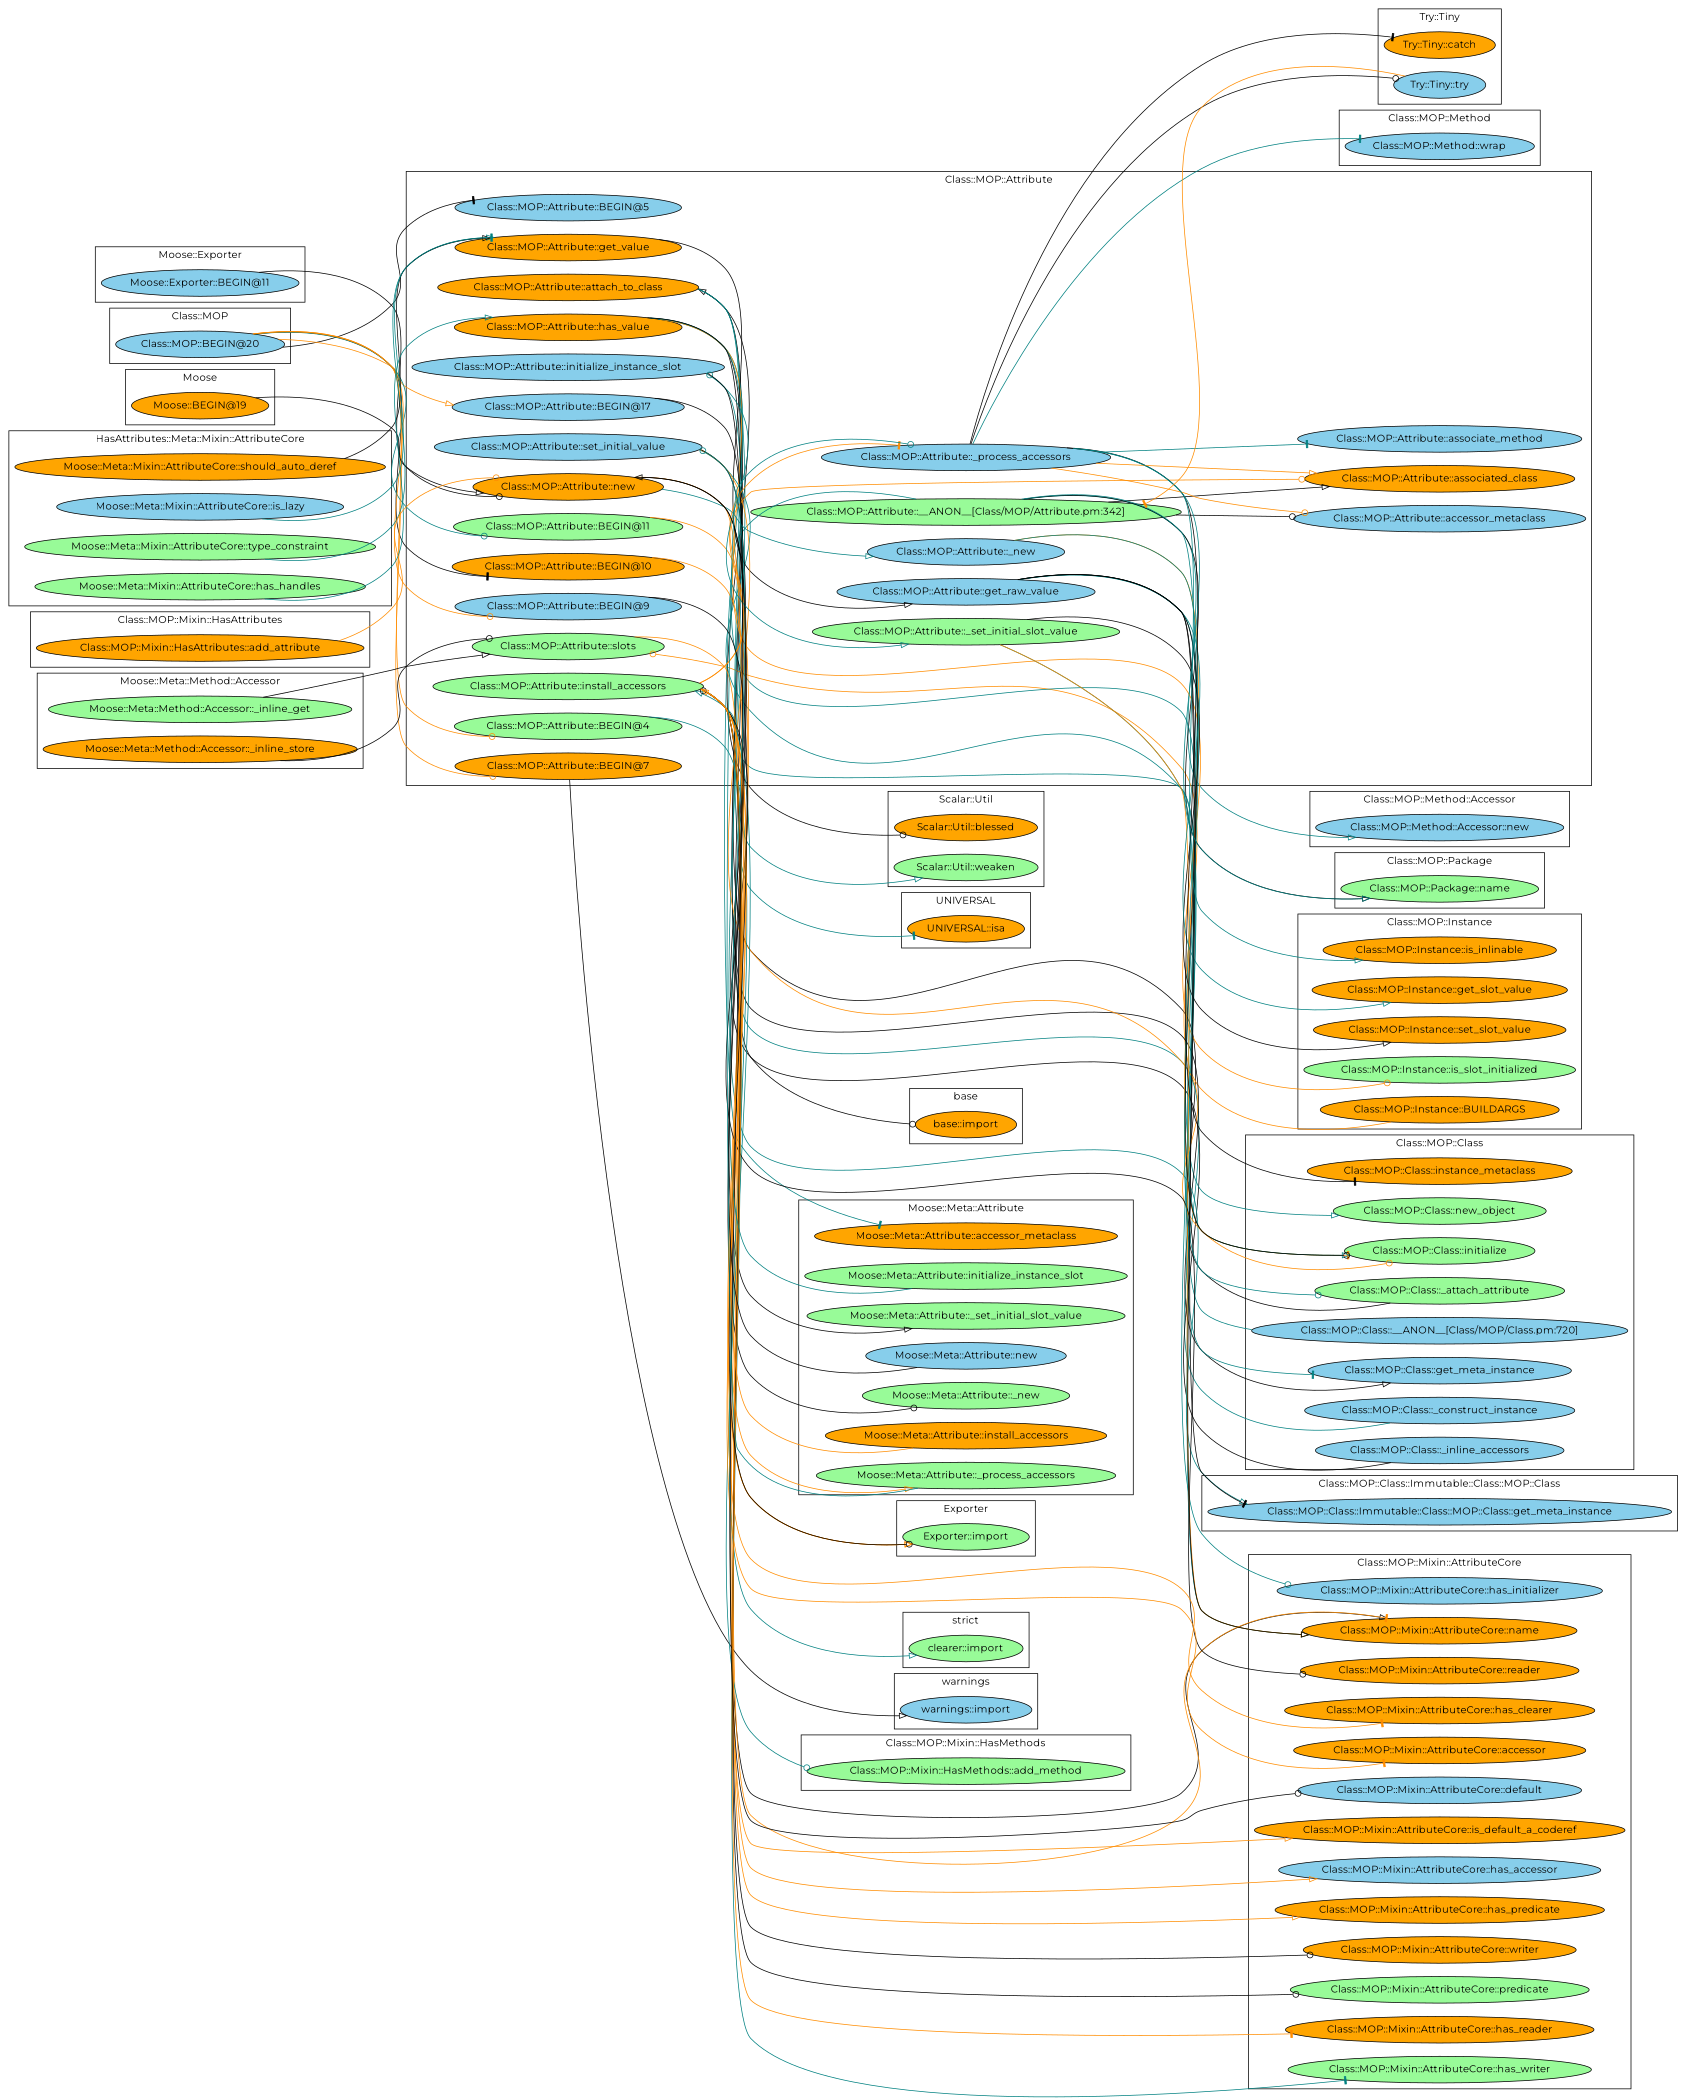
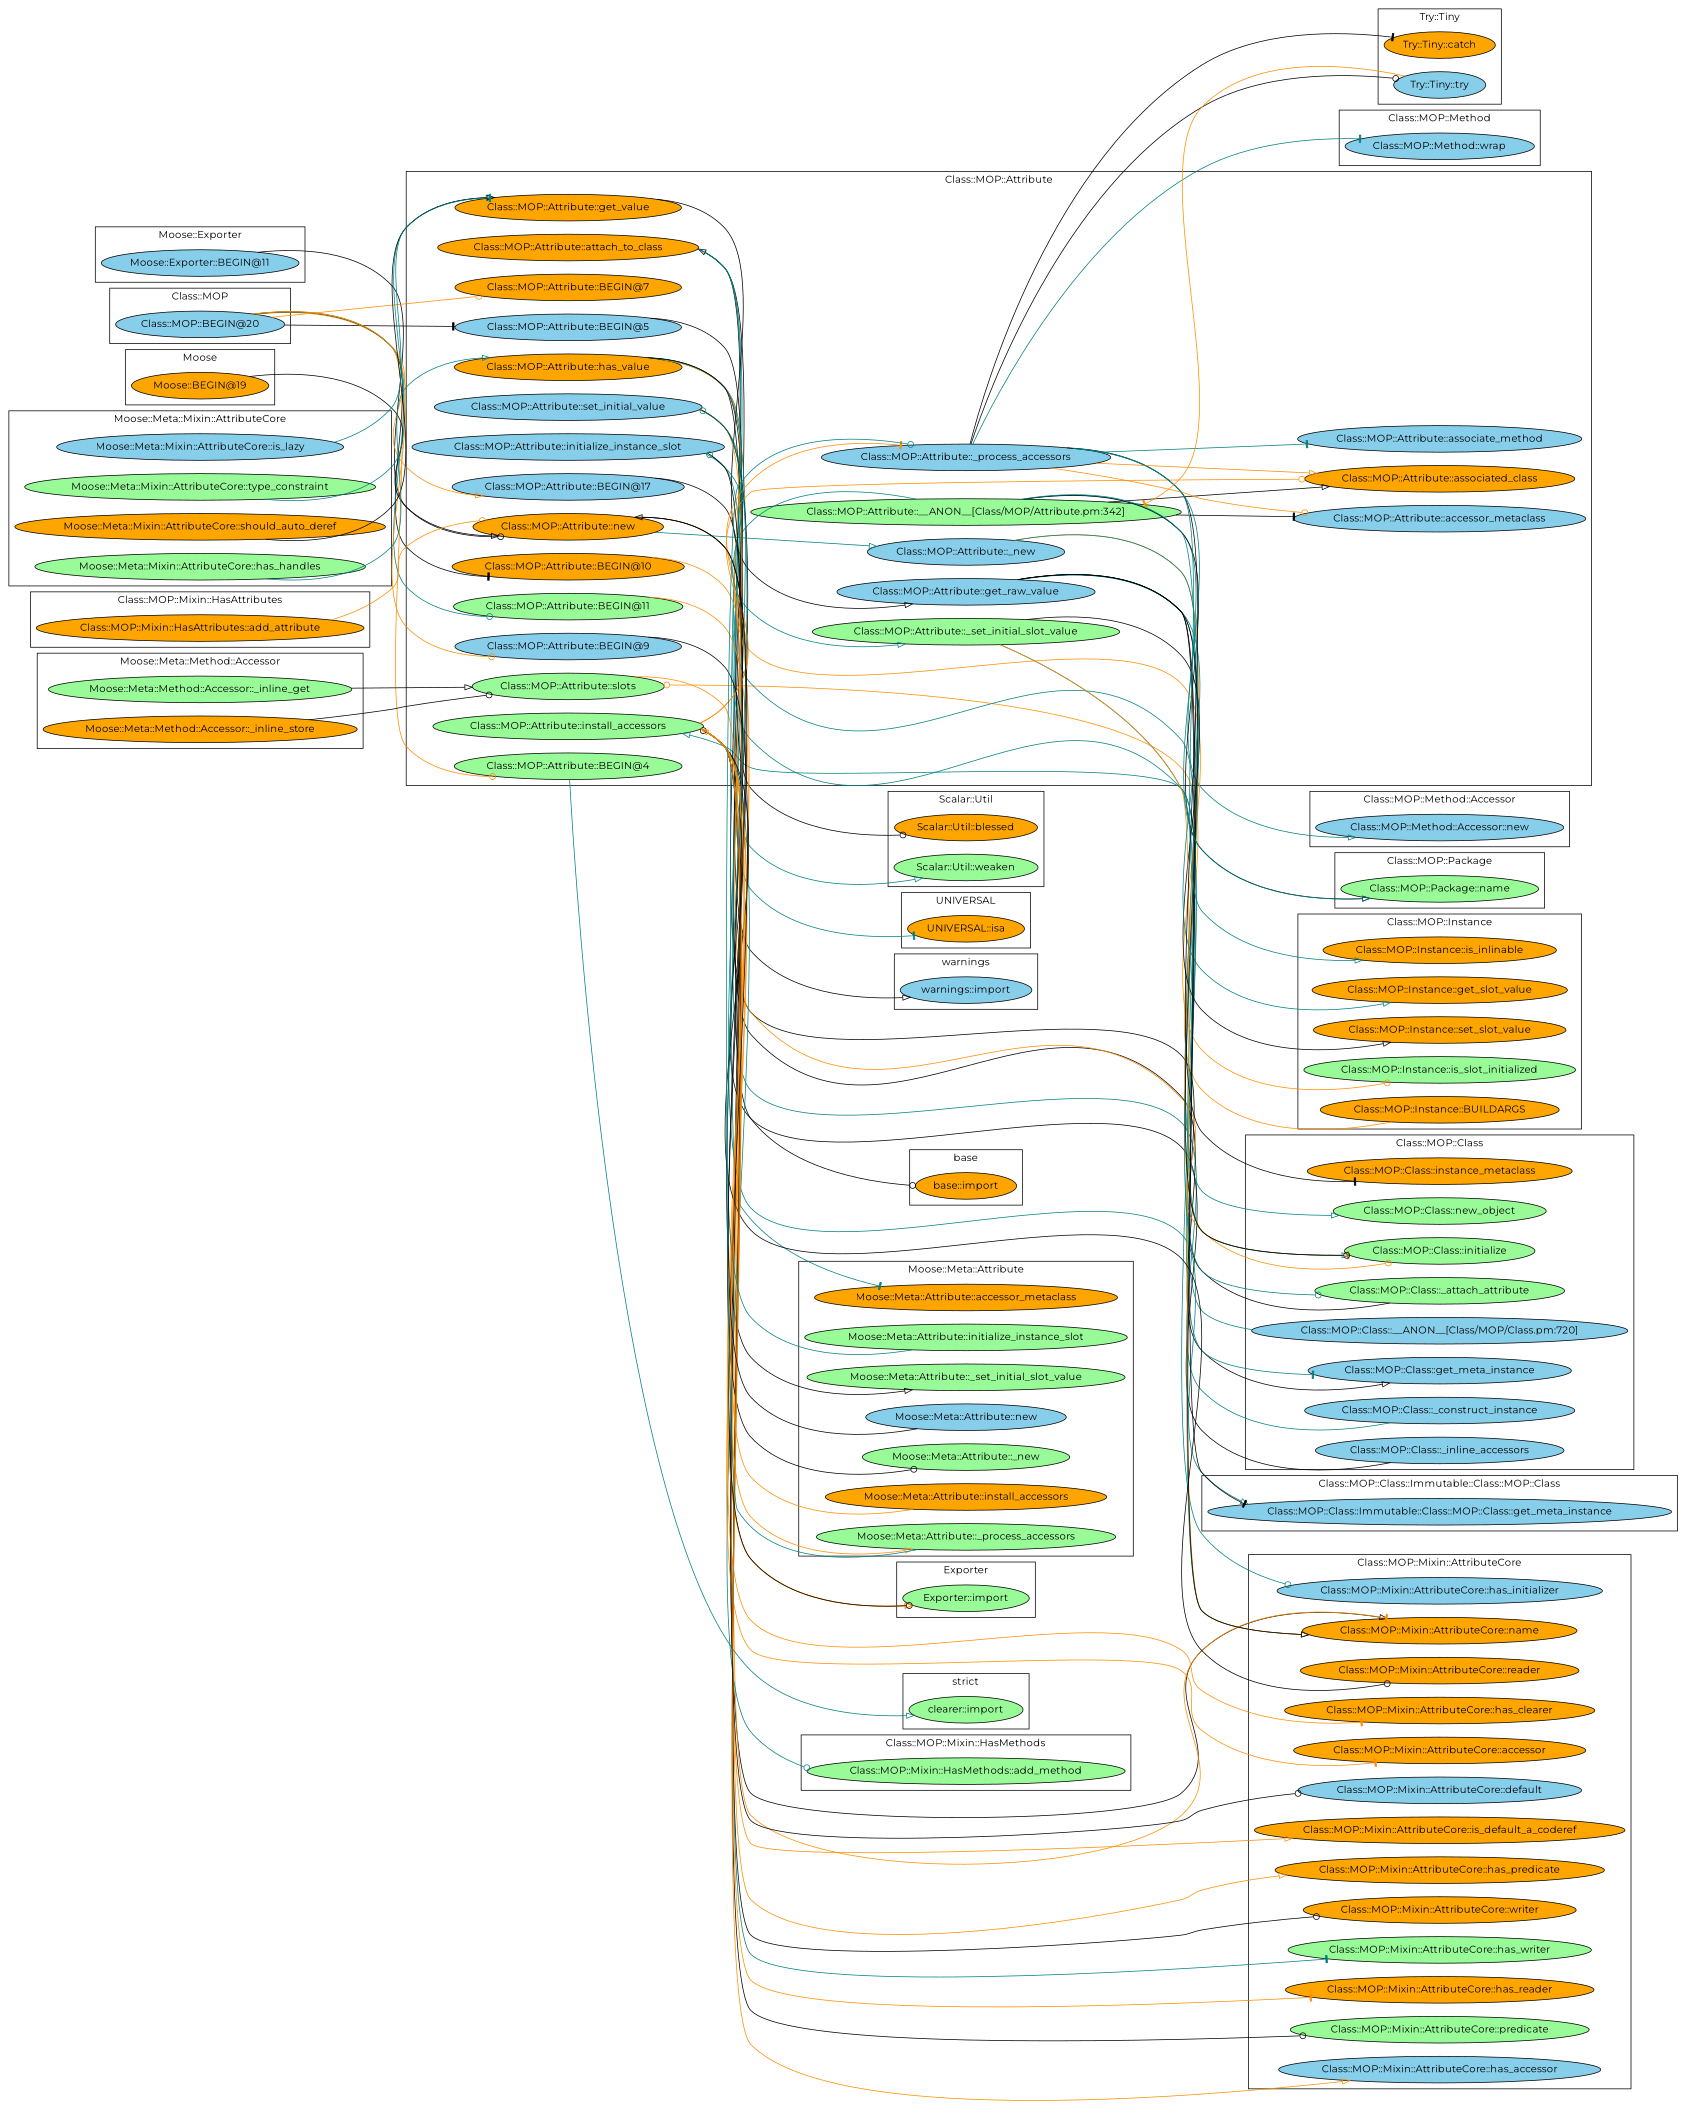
(200, 439) -> (200, 419)
(1233, 516) -> (1234, 516)
(629, 1315) -> (737, 690)
